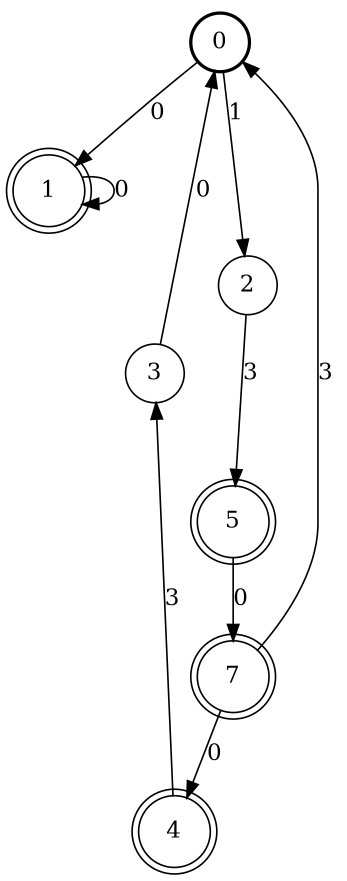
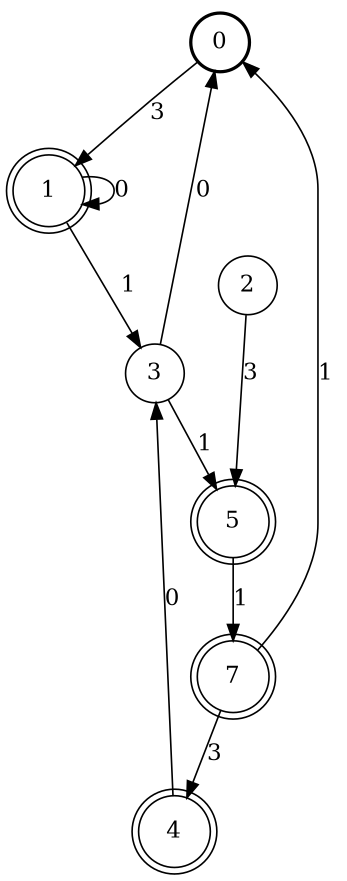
(158, 113) -> (158, 113)
(233, 156) -> none
none -> (100, 278)
(326, 373) -> (326, 373)
none -> (188, 437)
(173, 599) -> (173, 599)
(241, 599) -> (241, 599)
(215, 754) -> (215, 754)
